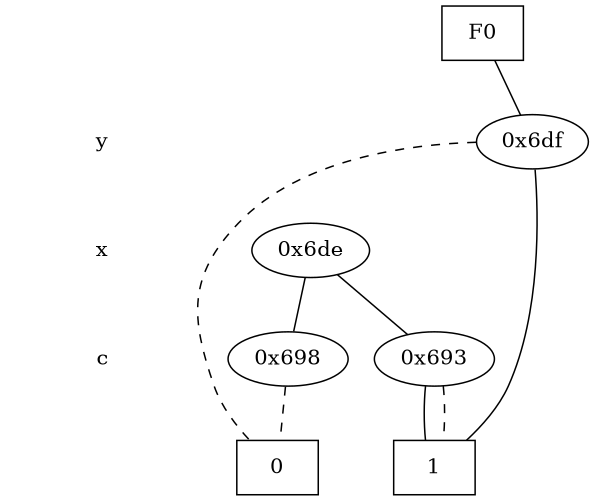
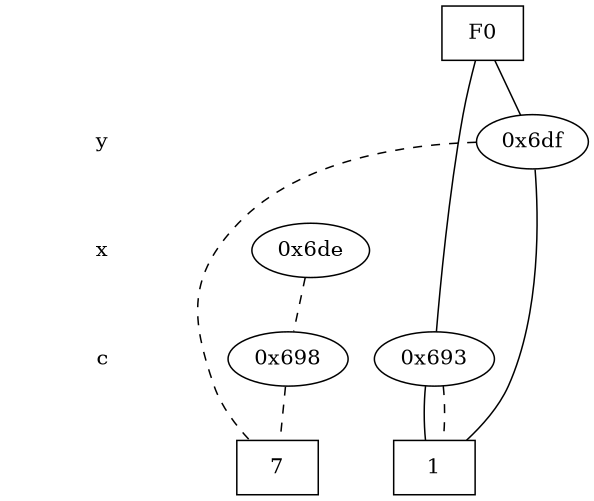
(299, 304) -> (299, 304)
(373, 305) -> (451, 195)
(278, 468) -> (278, 468)
